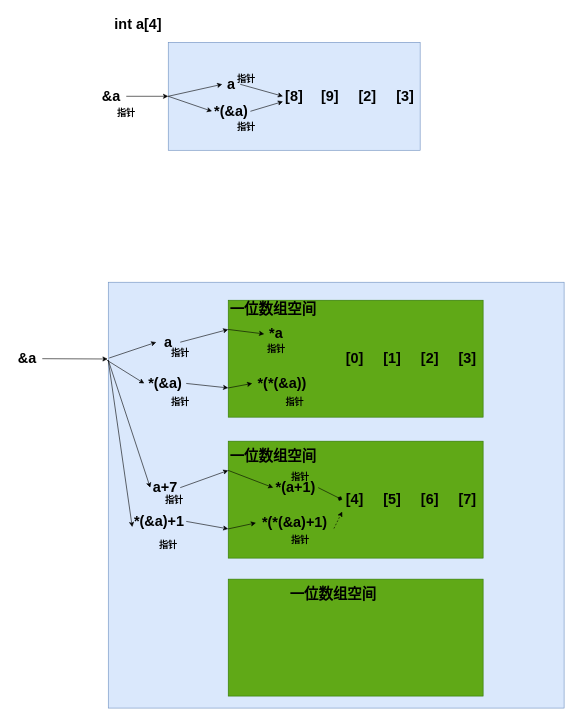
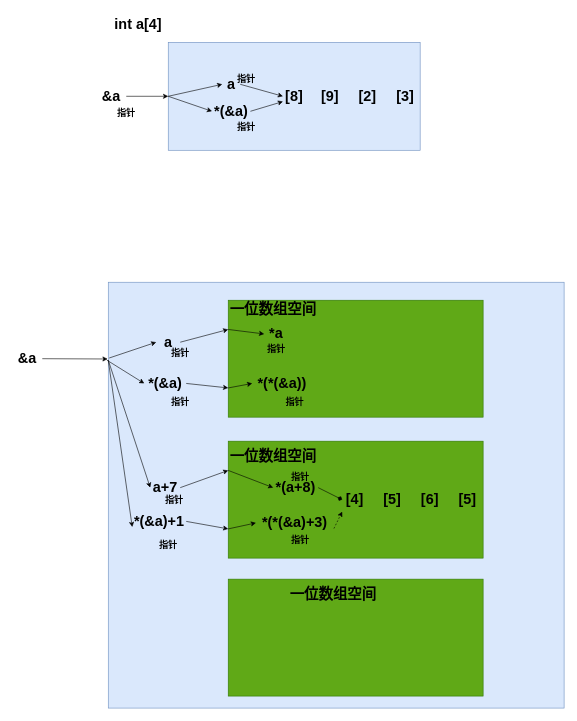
(411, 359) -> none
(296, 488) -> (296, 488)
(411, 500) -> (411, 500)
(295, 523) -> (295, 523)
